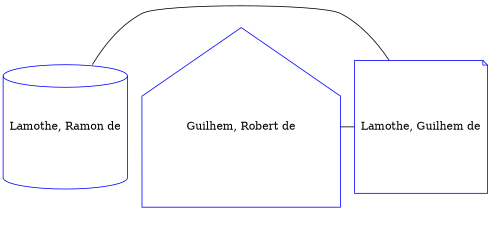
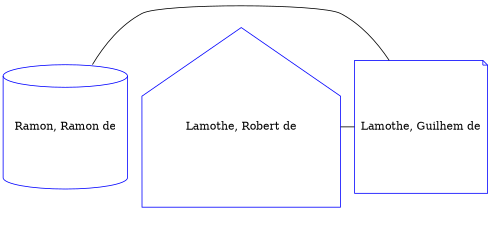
(65, 127) -> (65, 127)
(241, 127) -> (241, 127)
